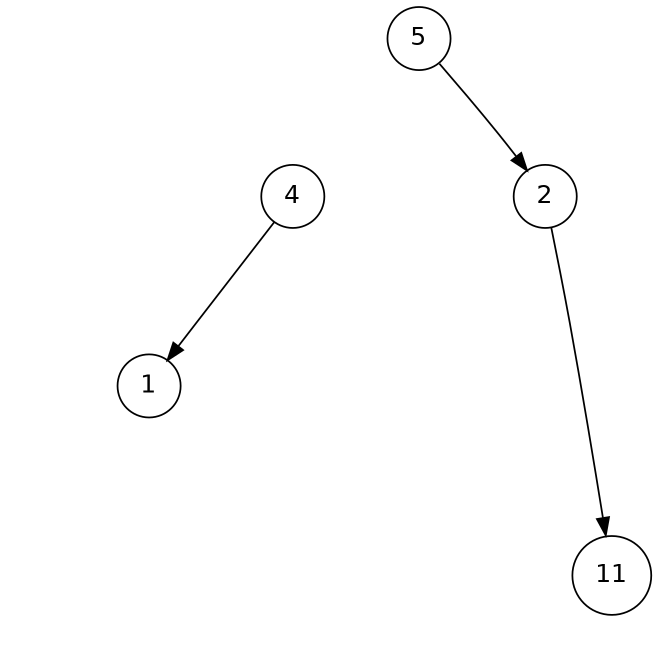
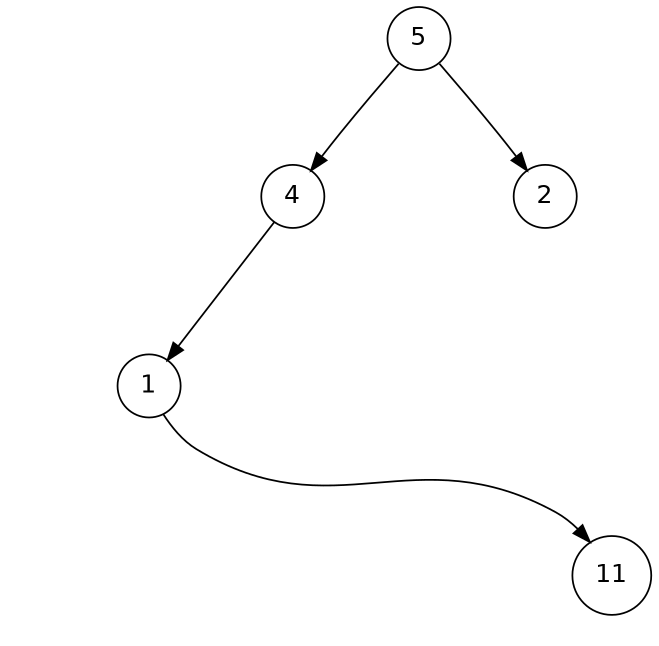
none -> (360, 110)
(579, 373) -> (365, 483)
